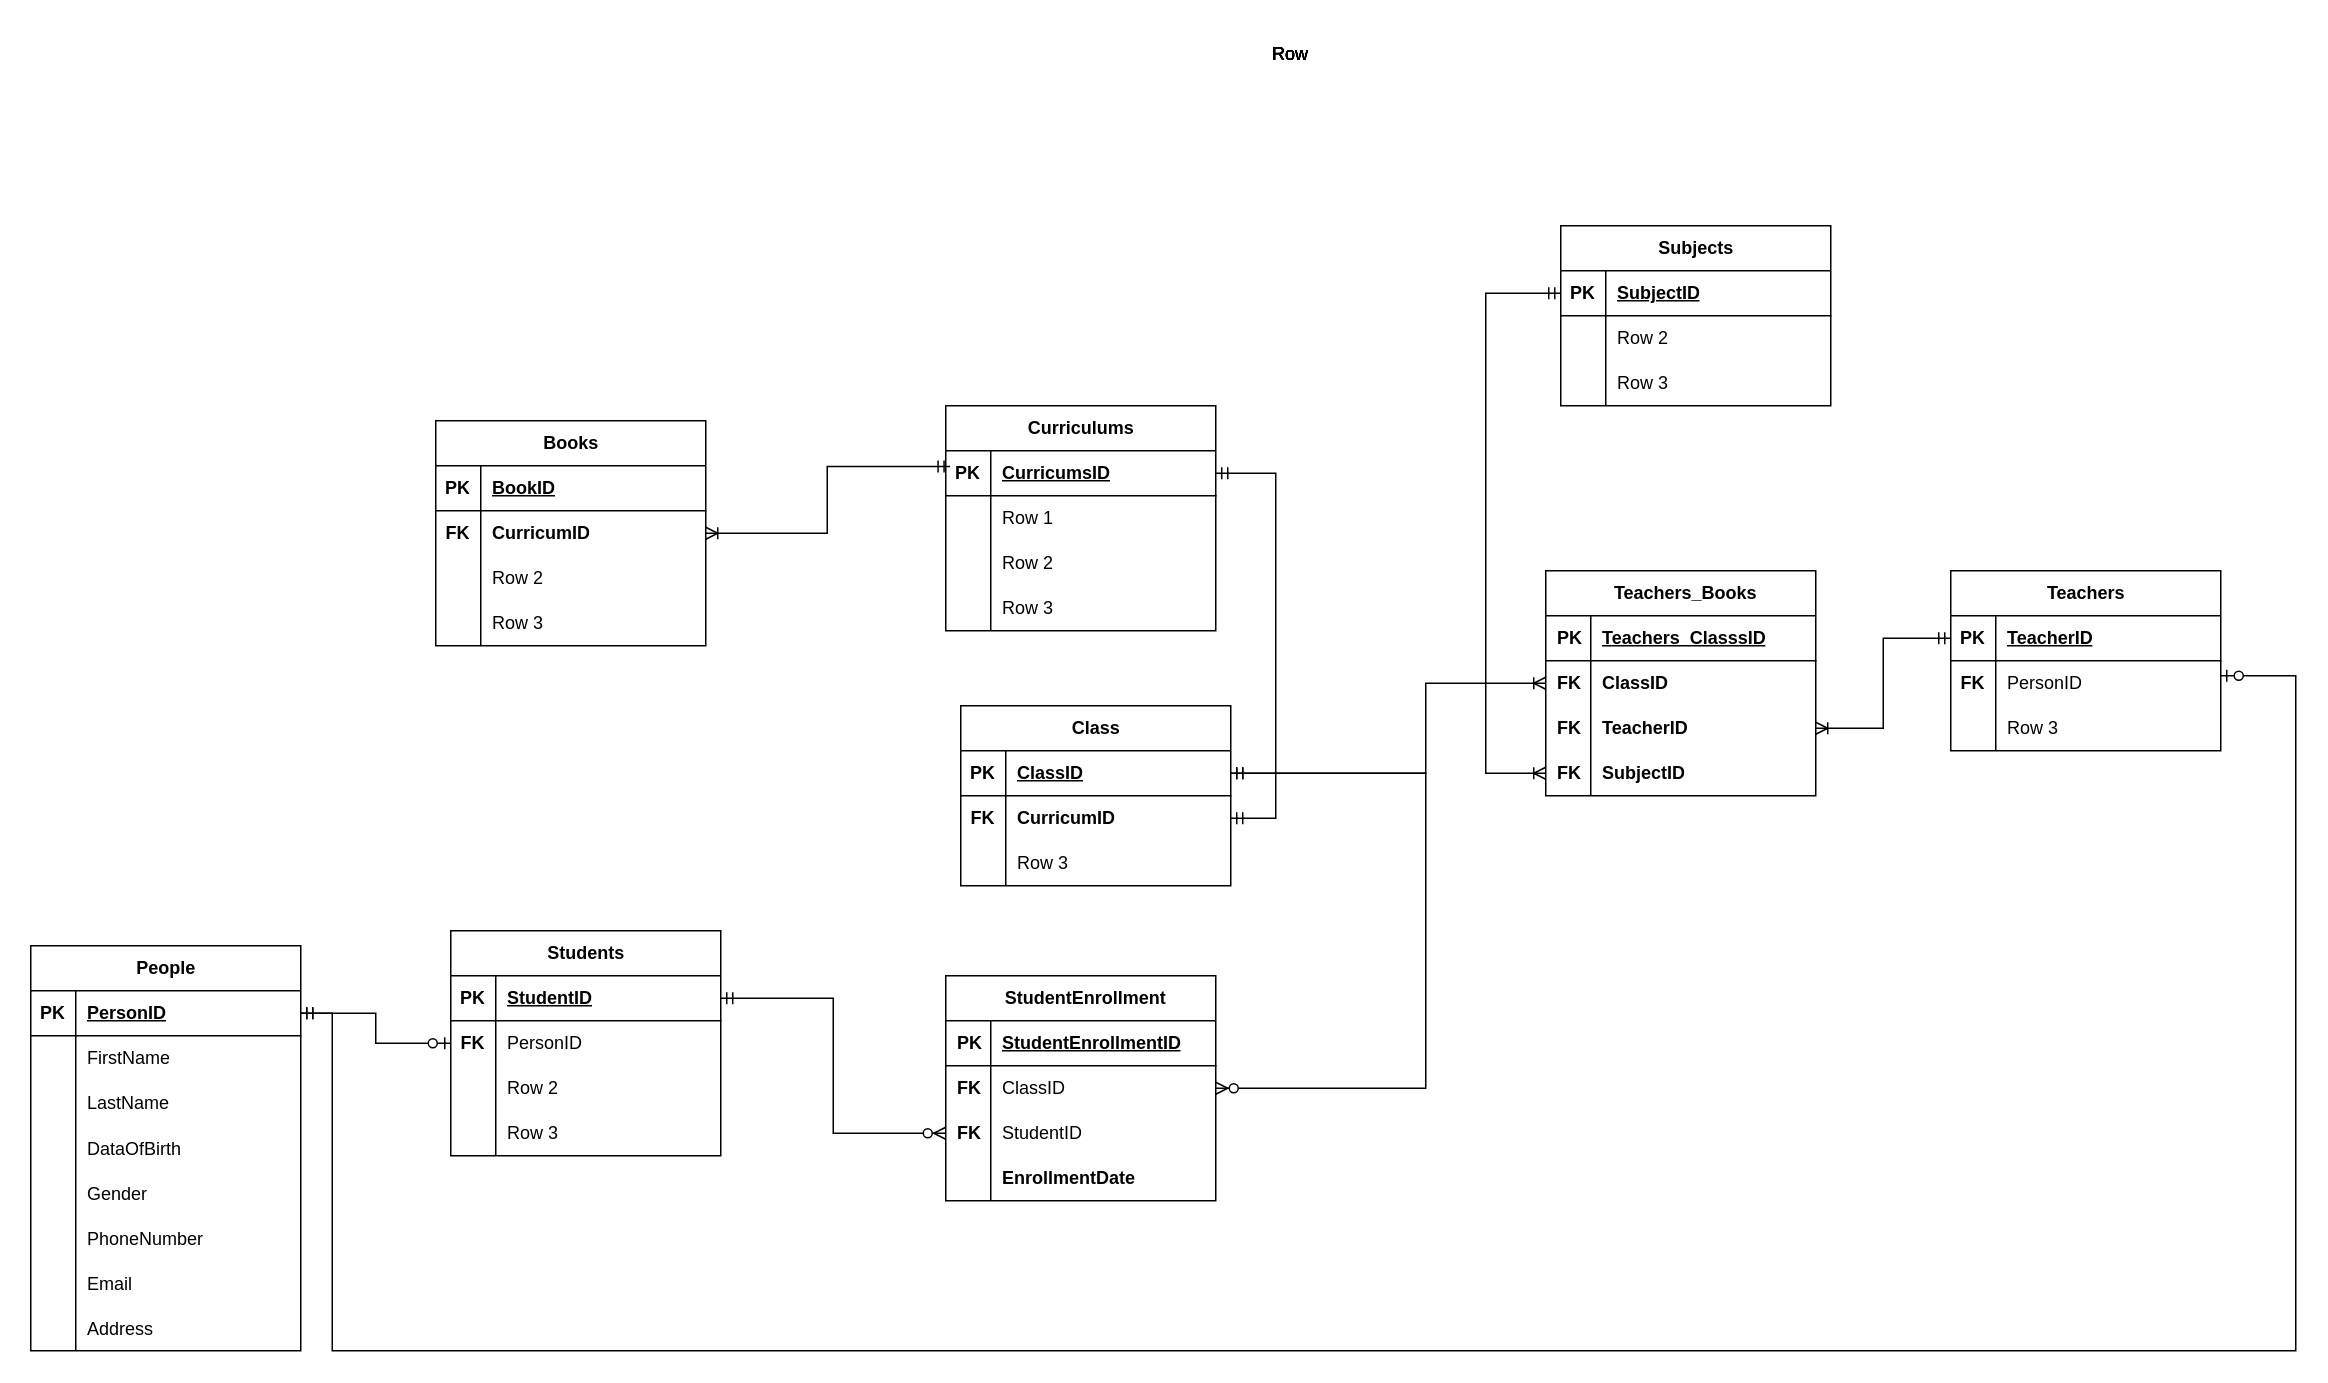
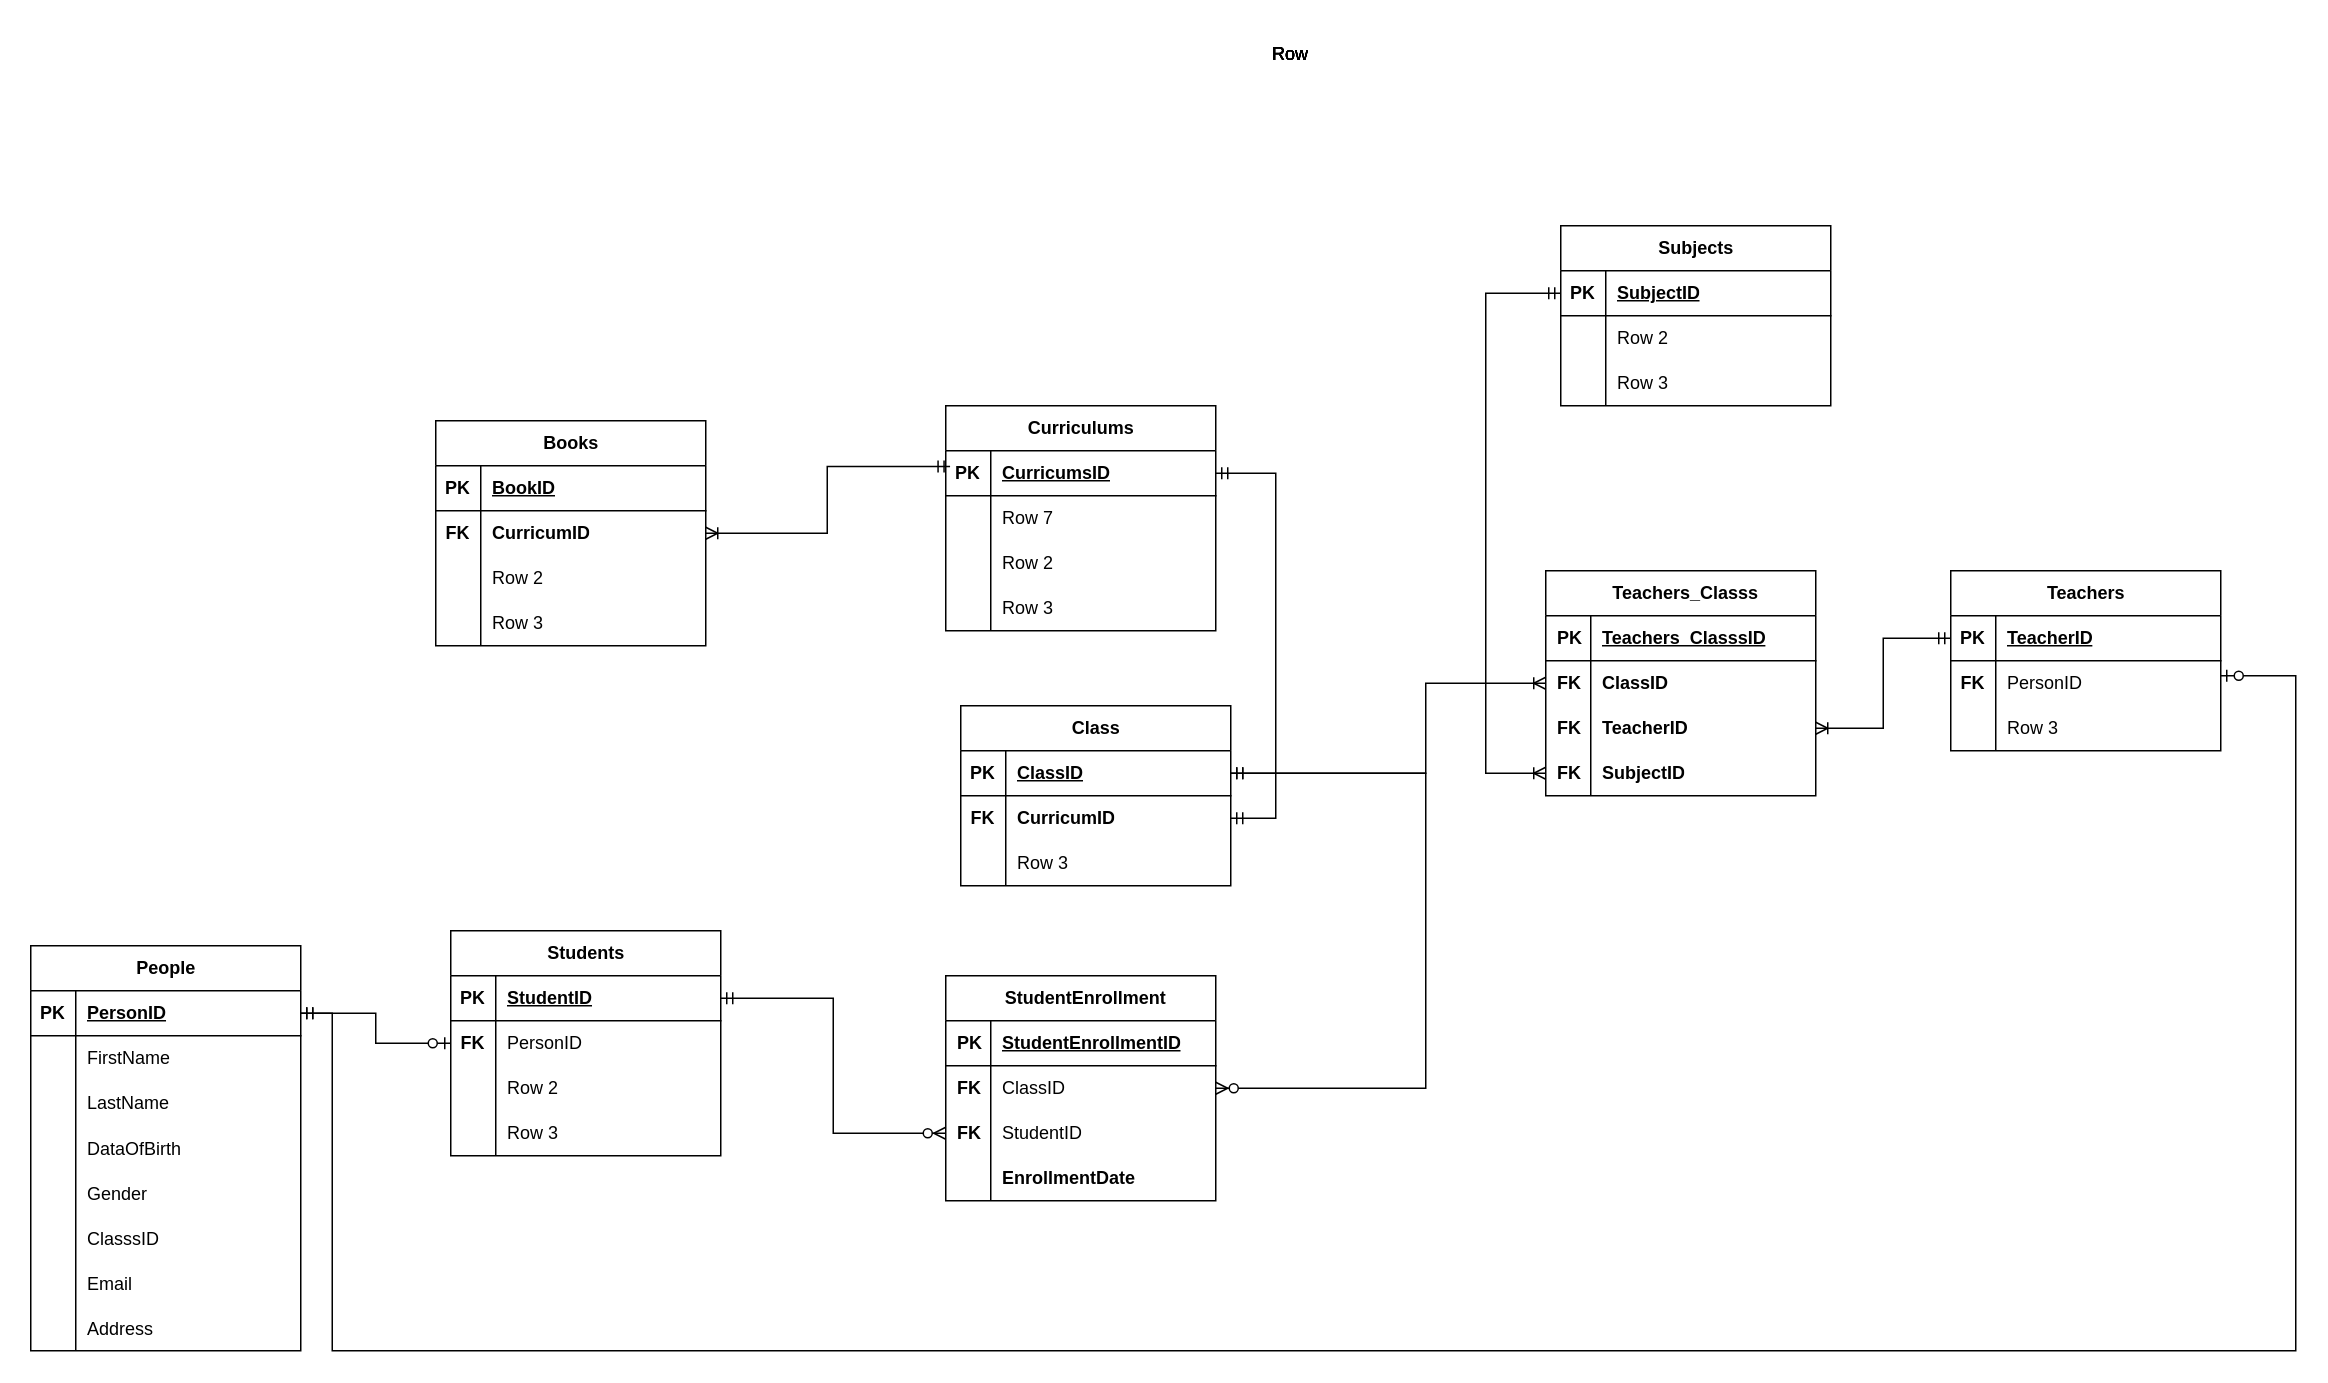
(1026, 518) -> (1026, 518)
(1686, 593) -> (1686, 593)
(142, 1239) -> (125, 1239)
